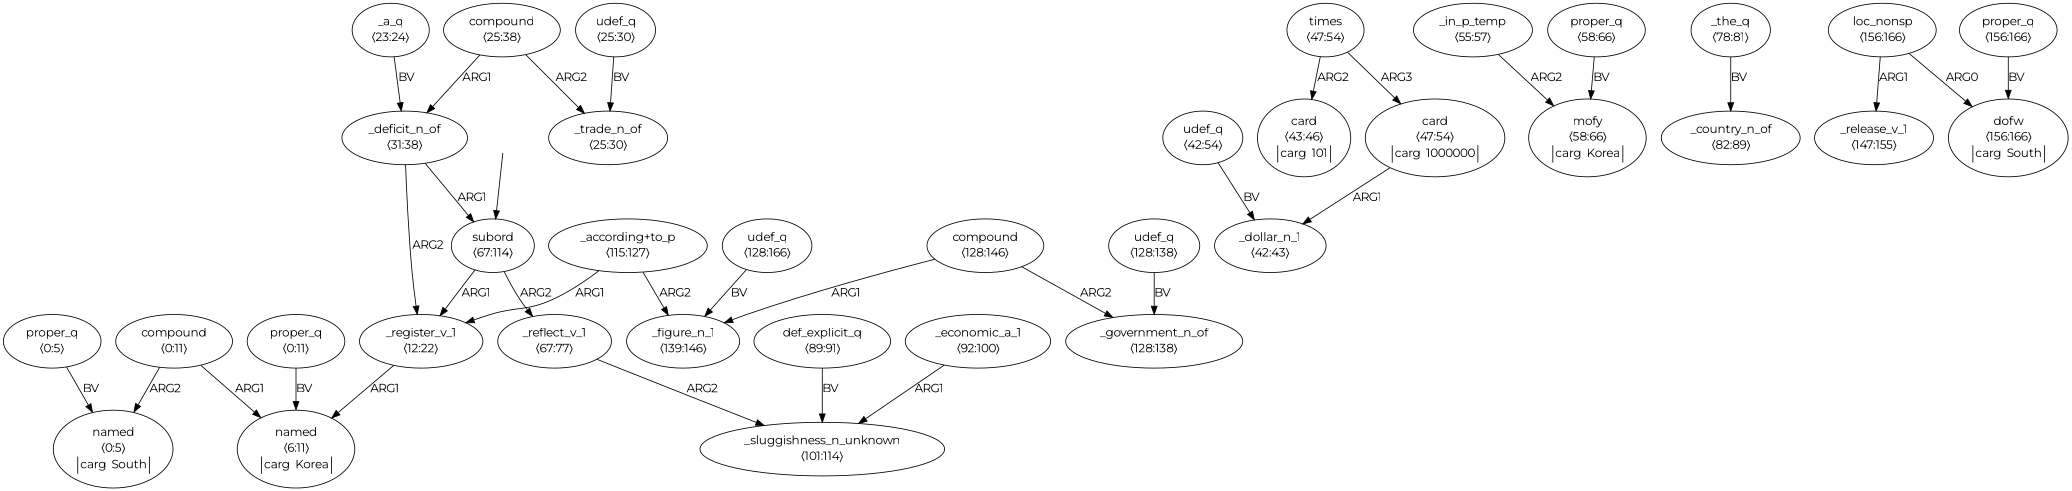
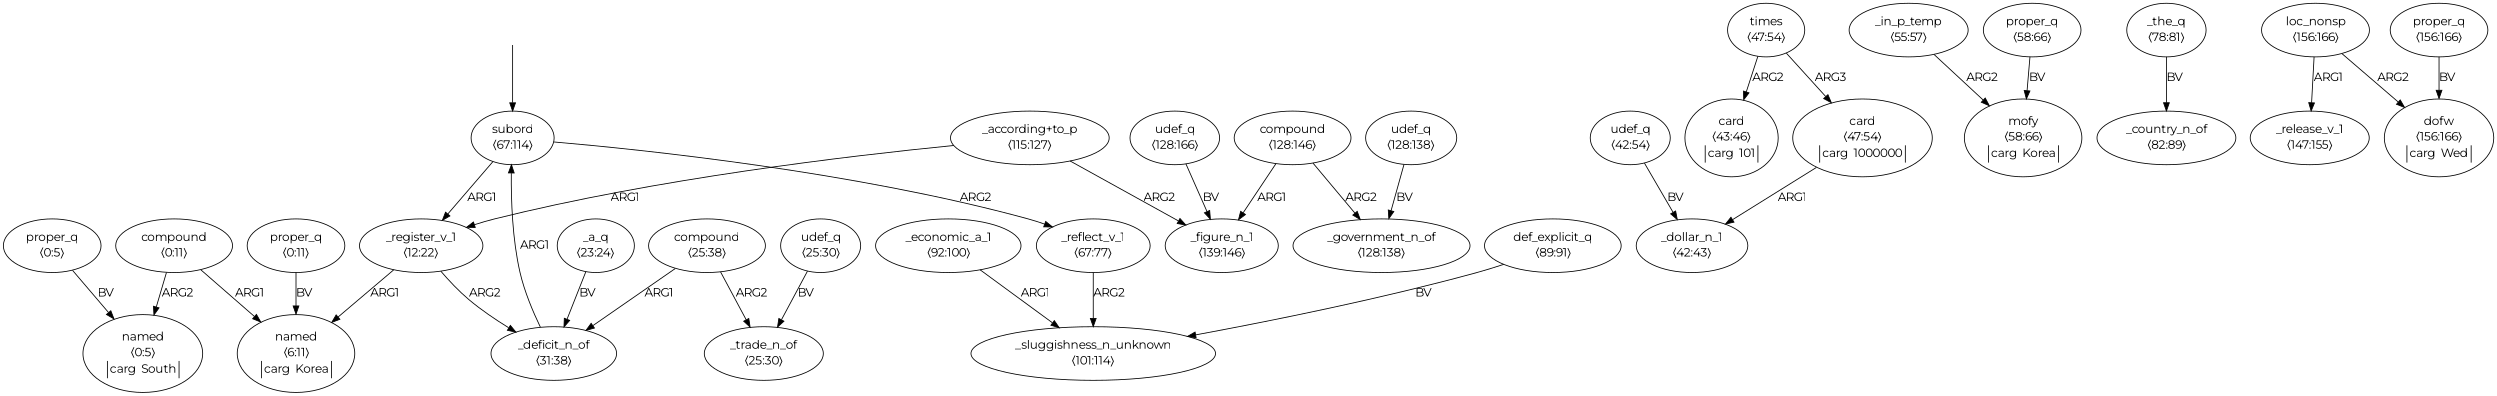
(1962, 78) -> (2393, 78)
(2024, 154) -> (2455, 154)
(409, 236) -> (472, 302)
